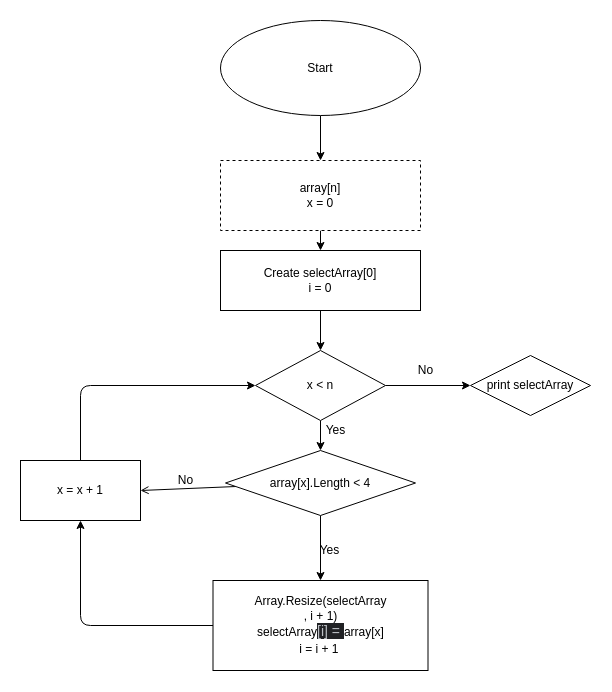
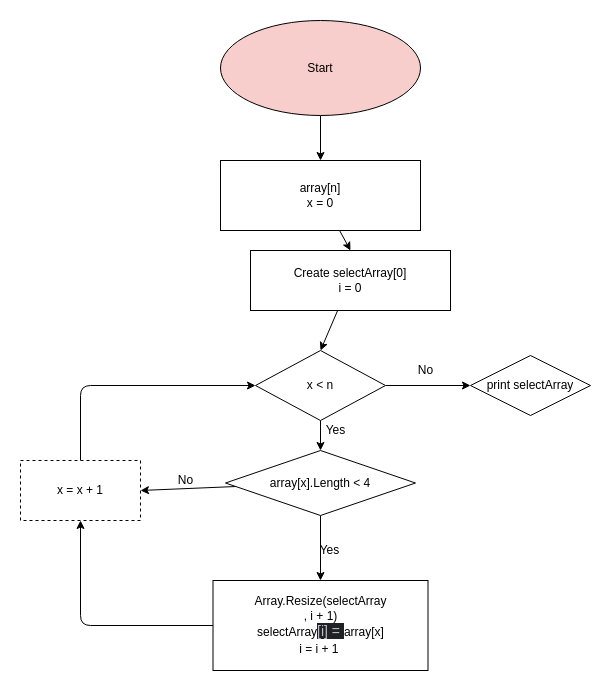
(321, 68) -> (321, 68)
(321, 196) -> (321, 196)
(321, 281) -> (351, 281)
(147, 490) -> (149, 490)
(81, 491) -> (81, 491)
